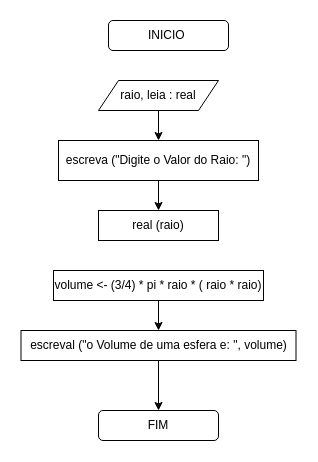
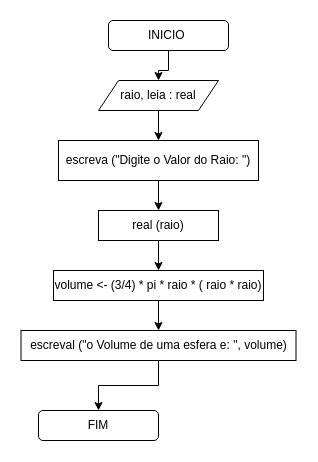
none -> (169, 67)
none -> (159, 260)
(159, 426) -> (99, 426)
